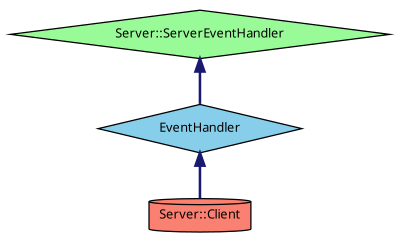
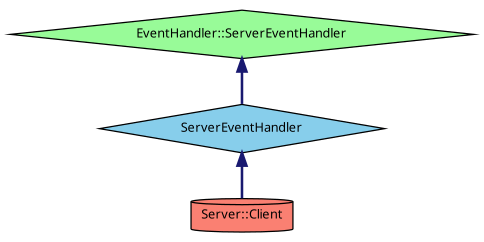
(200, 34) -> (242, 34)
(200, 129) -> (242, 129)
